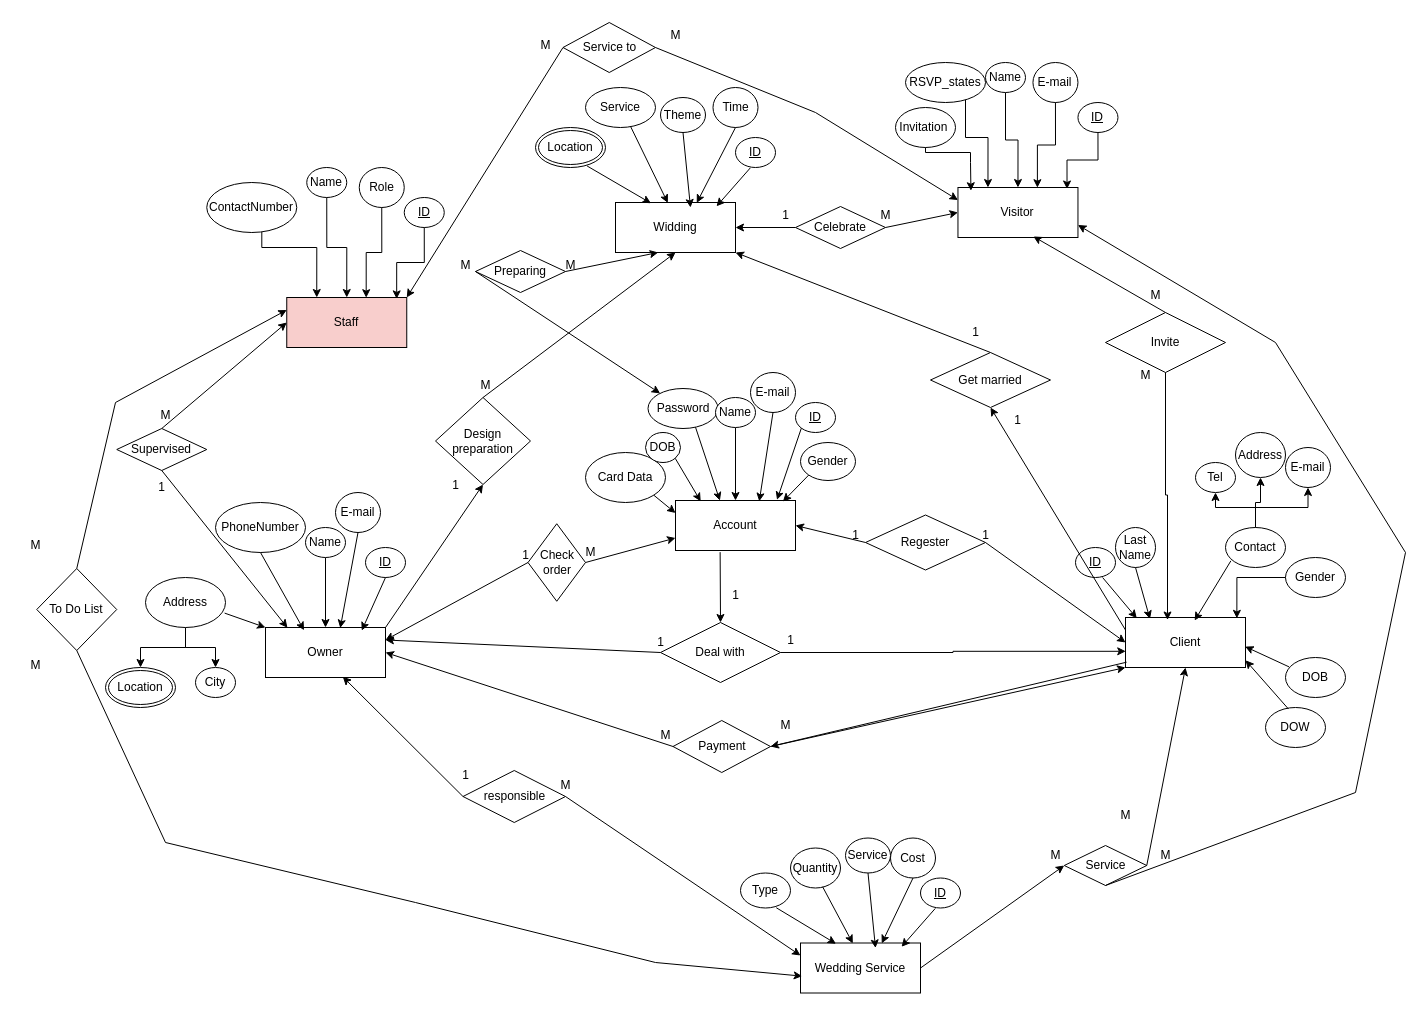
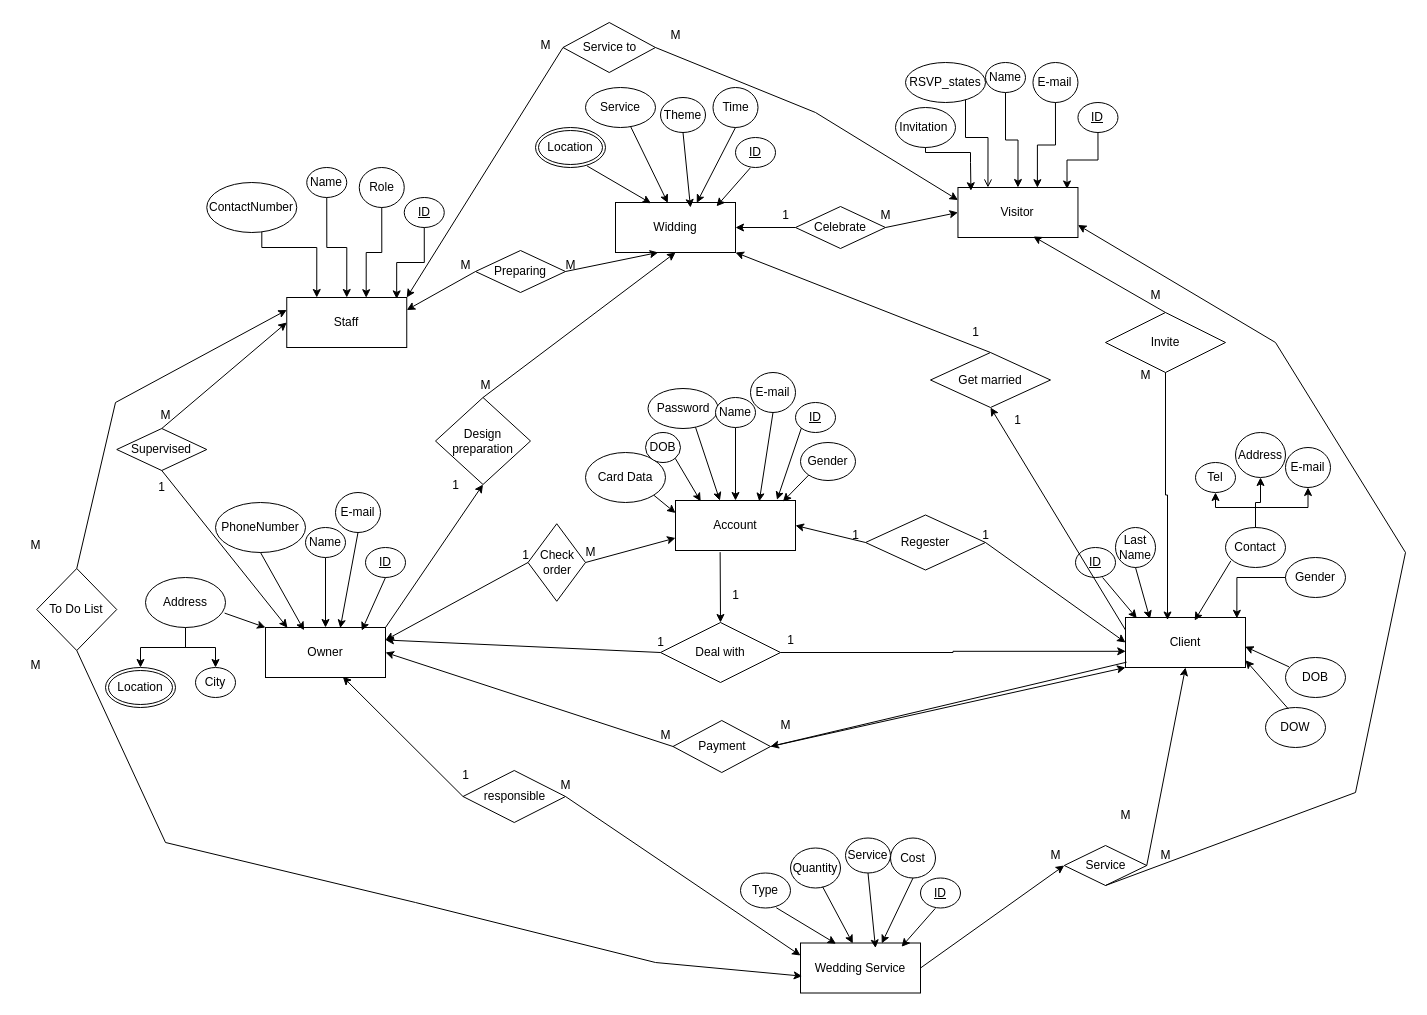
(988, 179) -> (988, 180)
(347, 323) -> (347, 323)
(565, 331) -> (444, 289)
